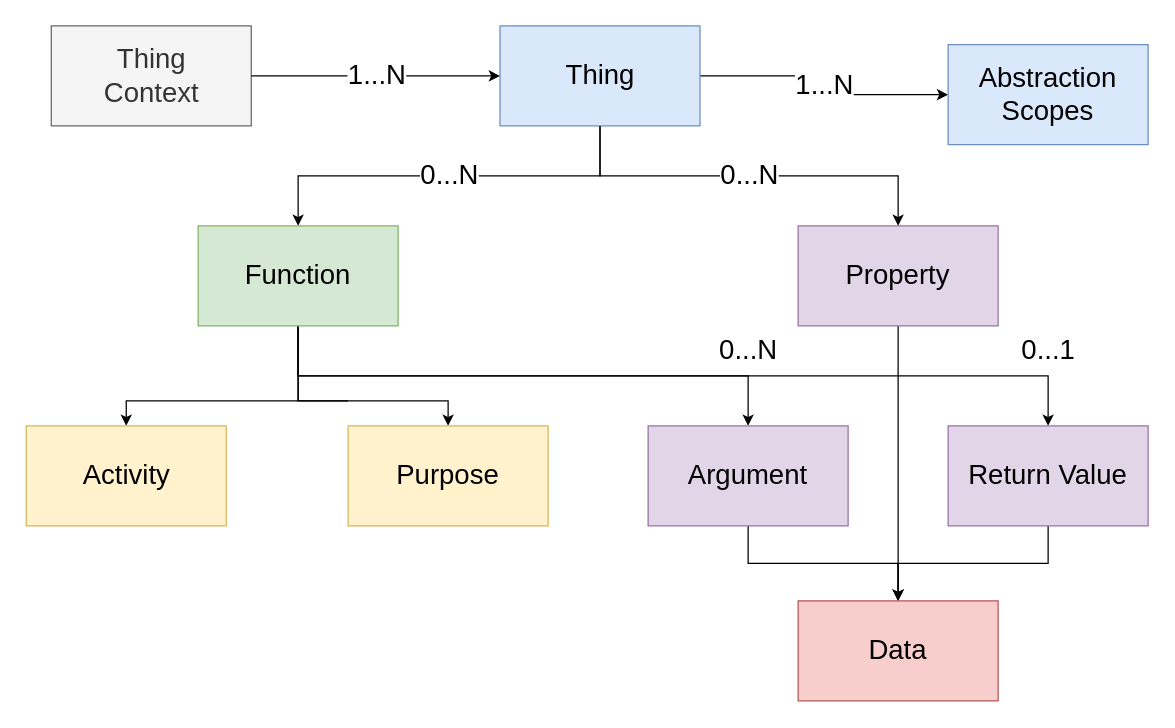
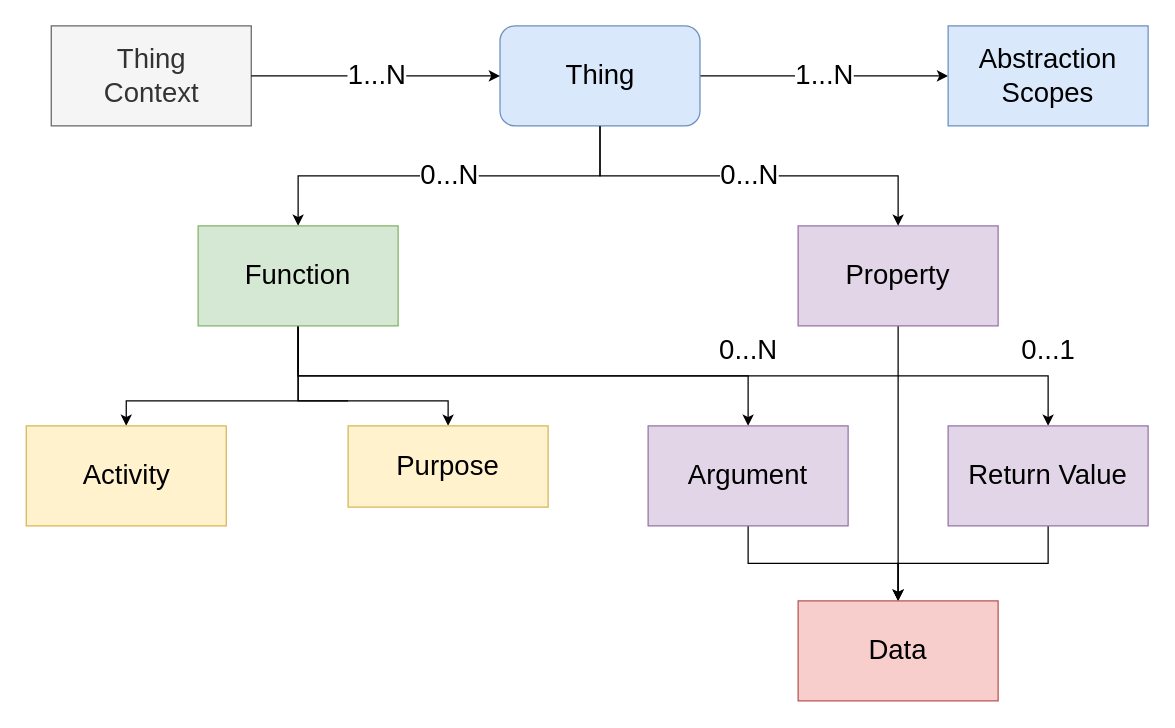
(600, 76) -> (600, 76)
(1048, 94) -> (1048, 76)
(448, 476) -> (448, 466)
